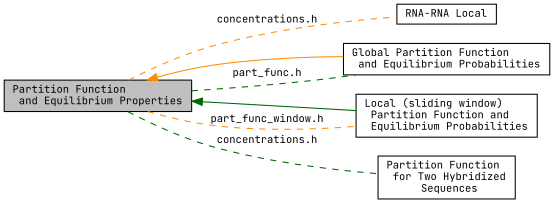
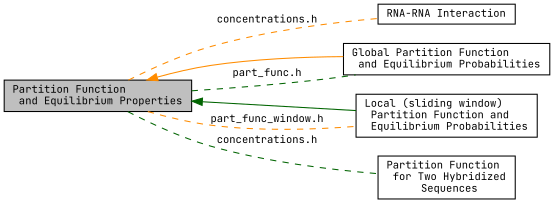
(447, 14) -> (447, 14)
